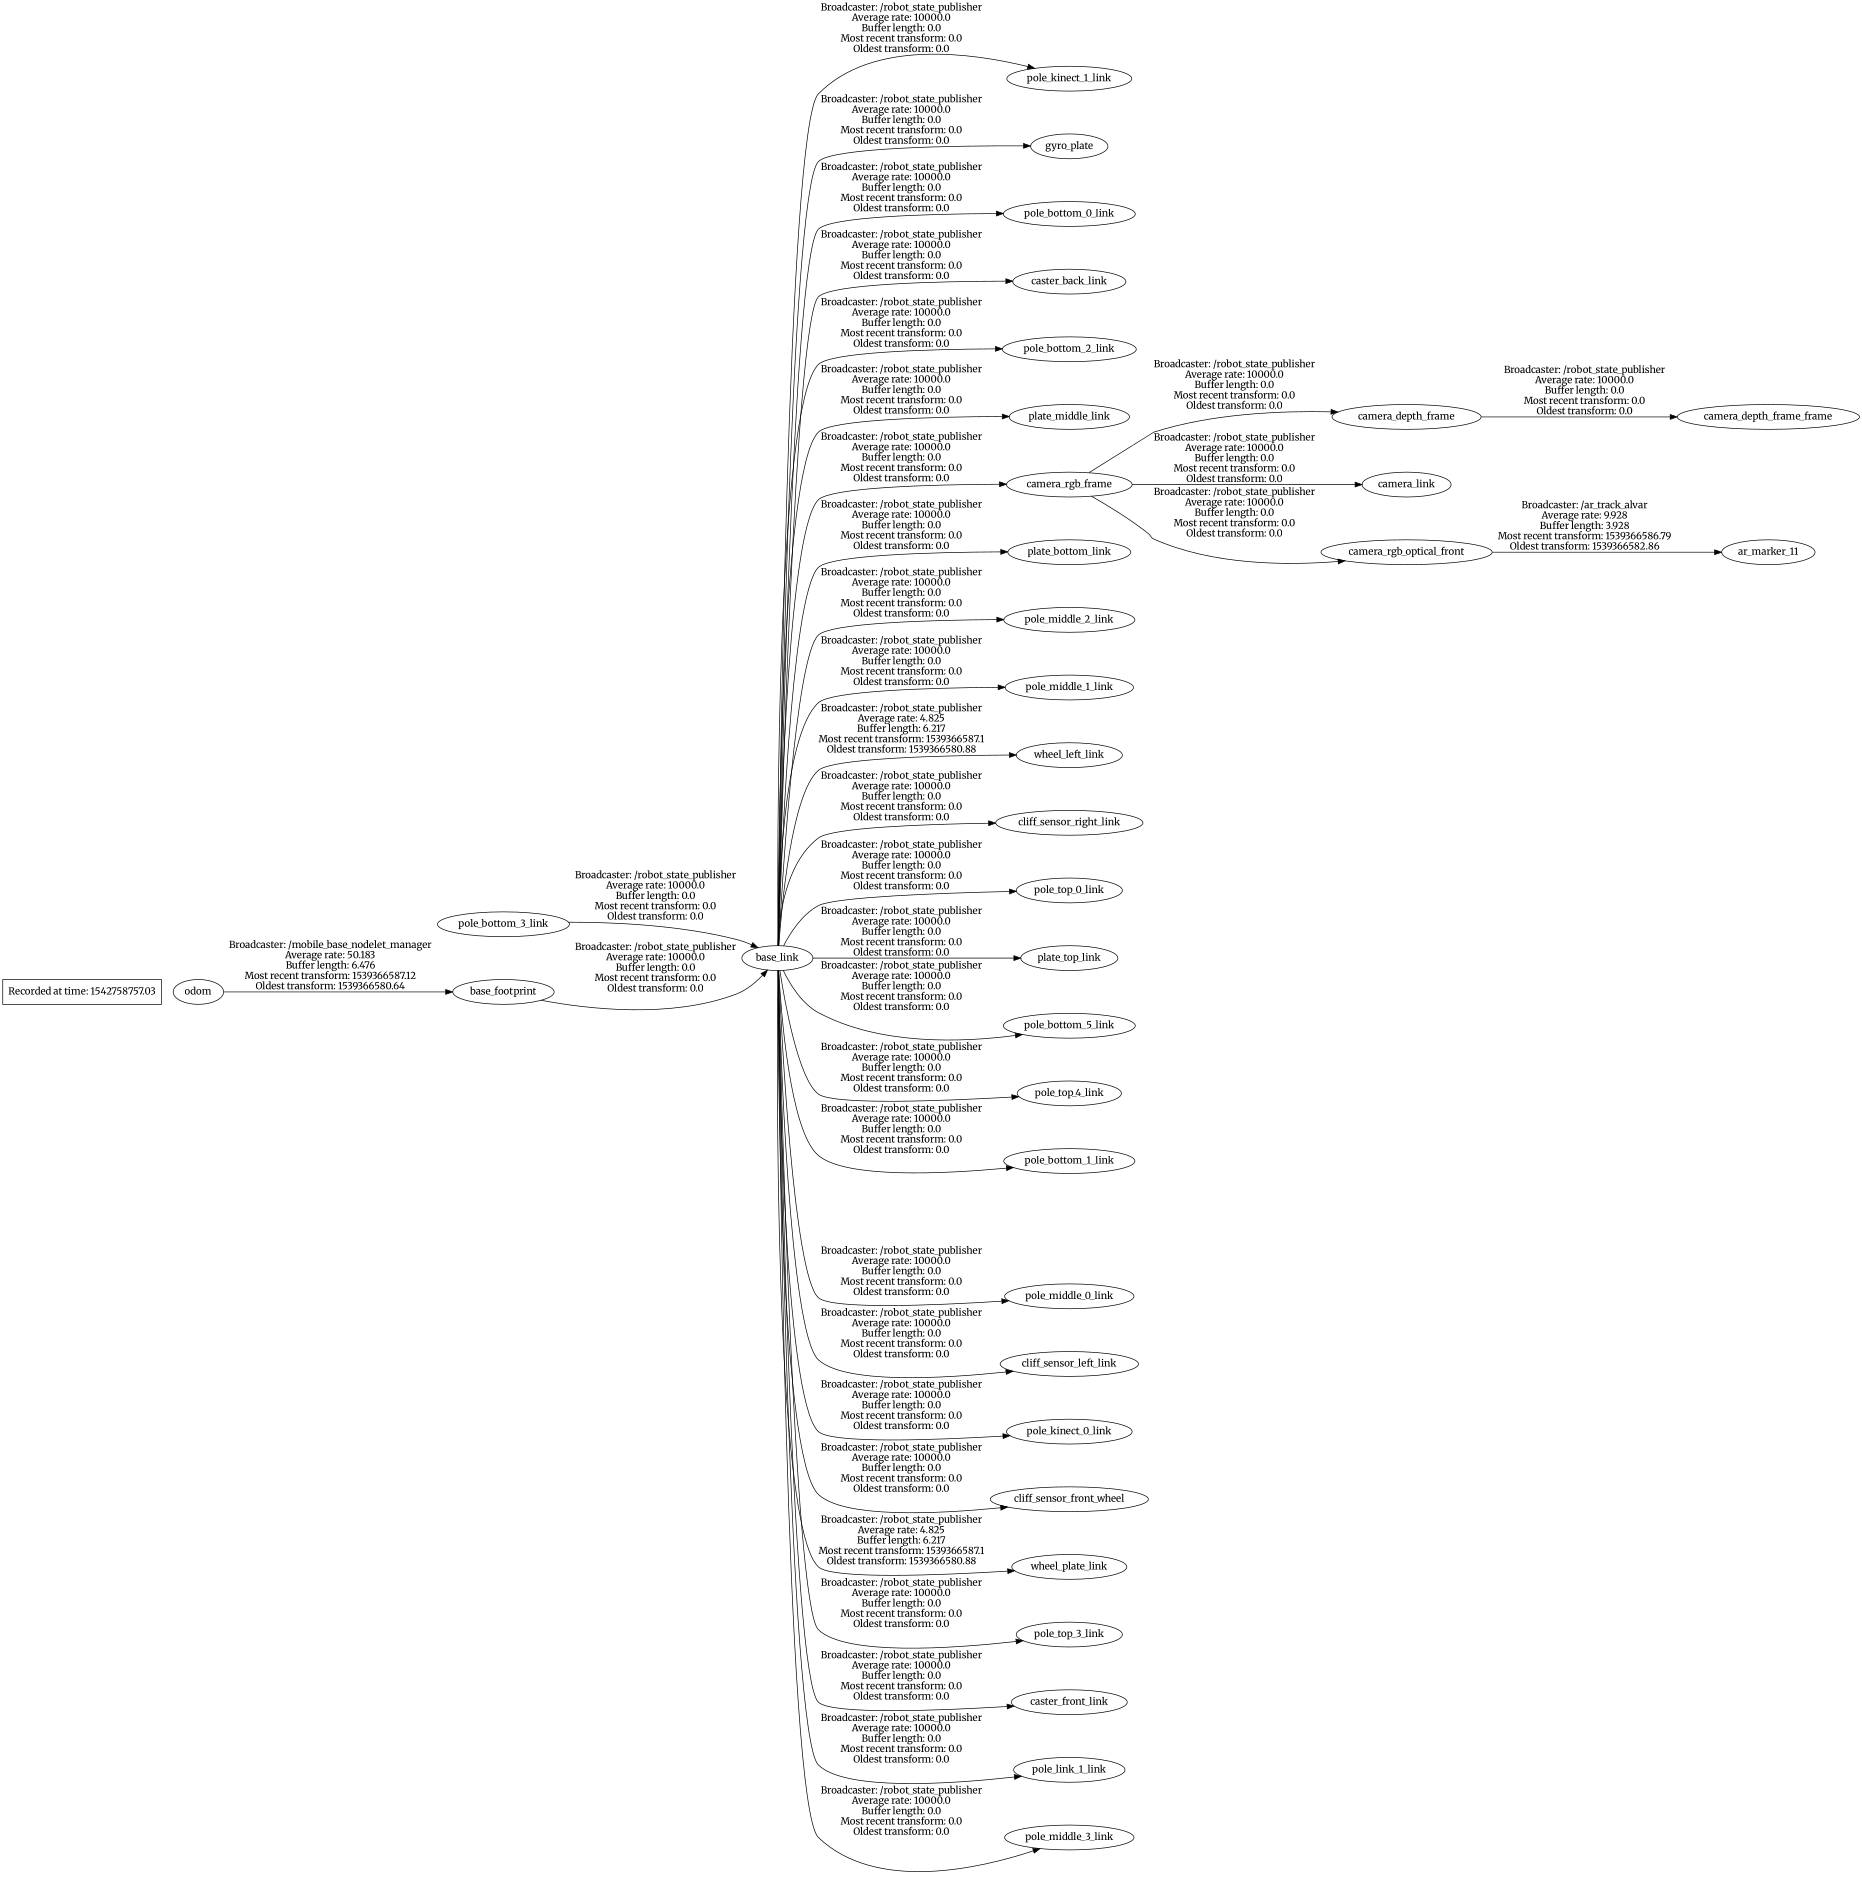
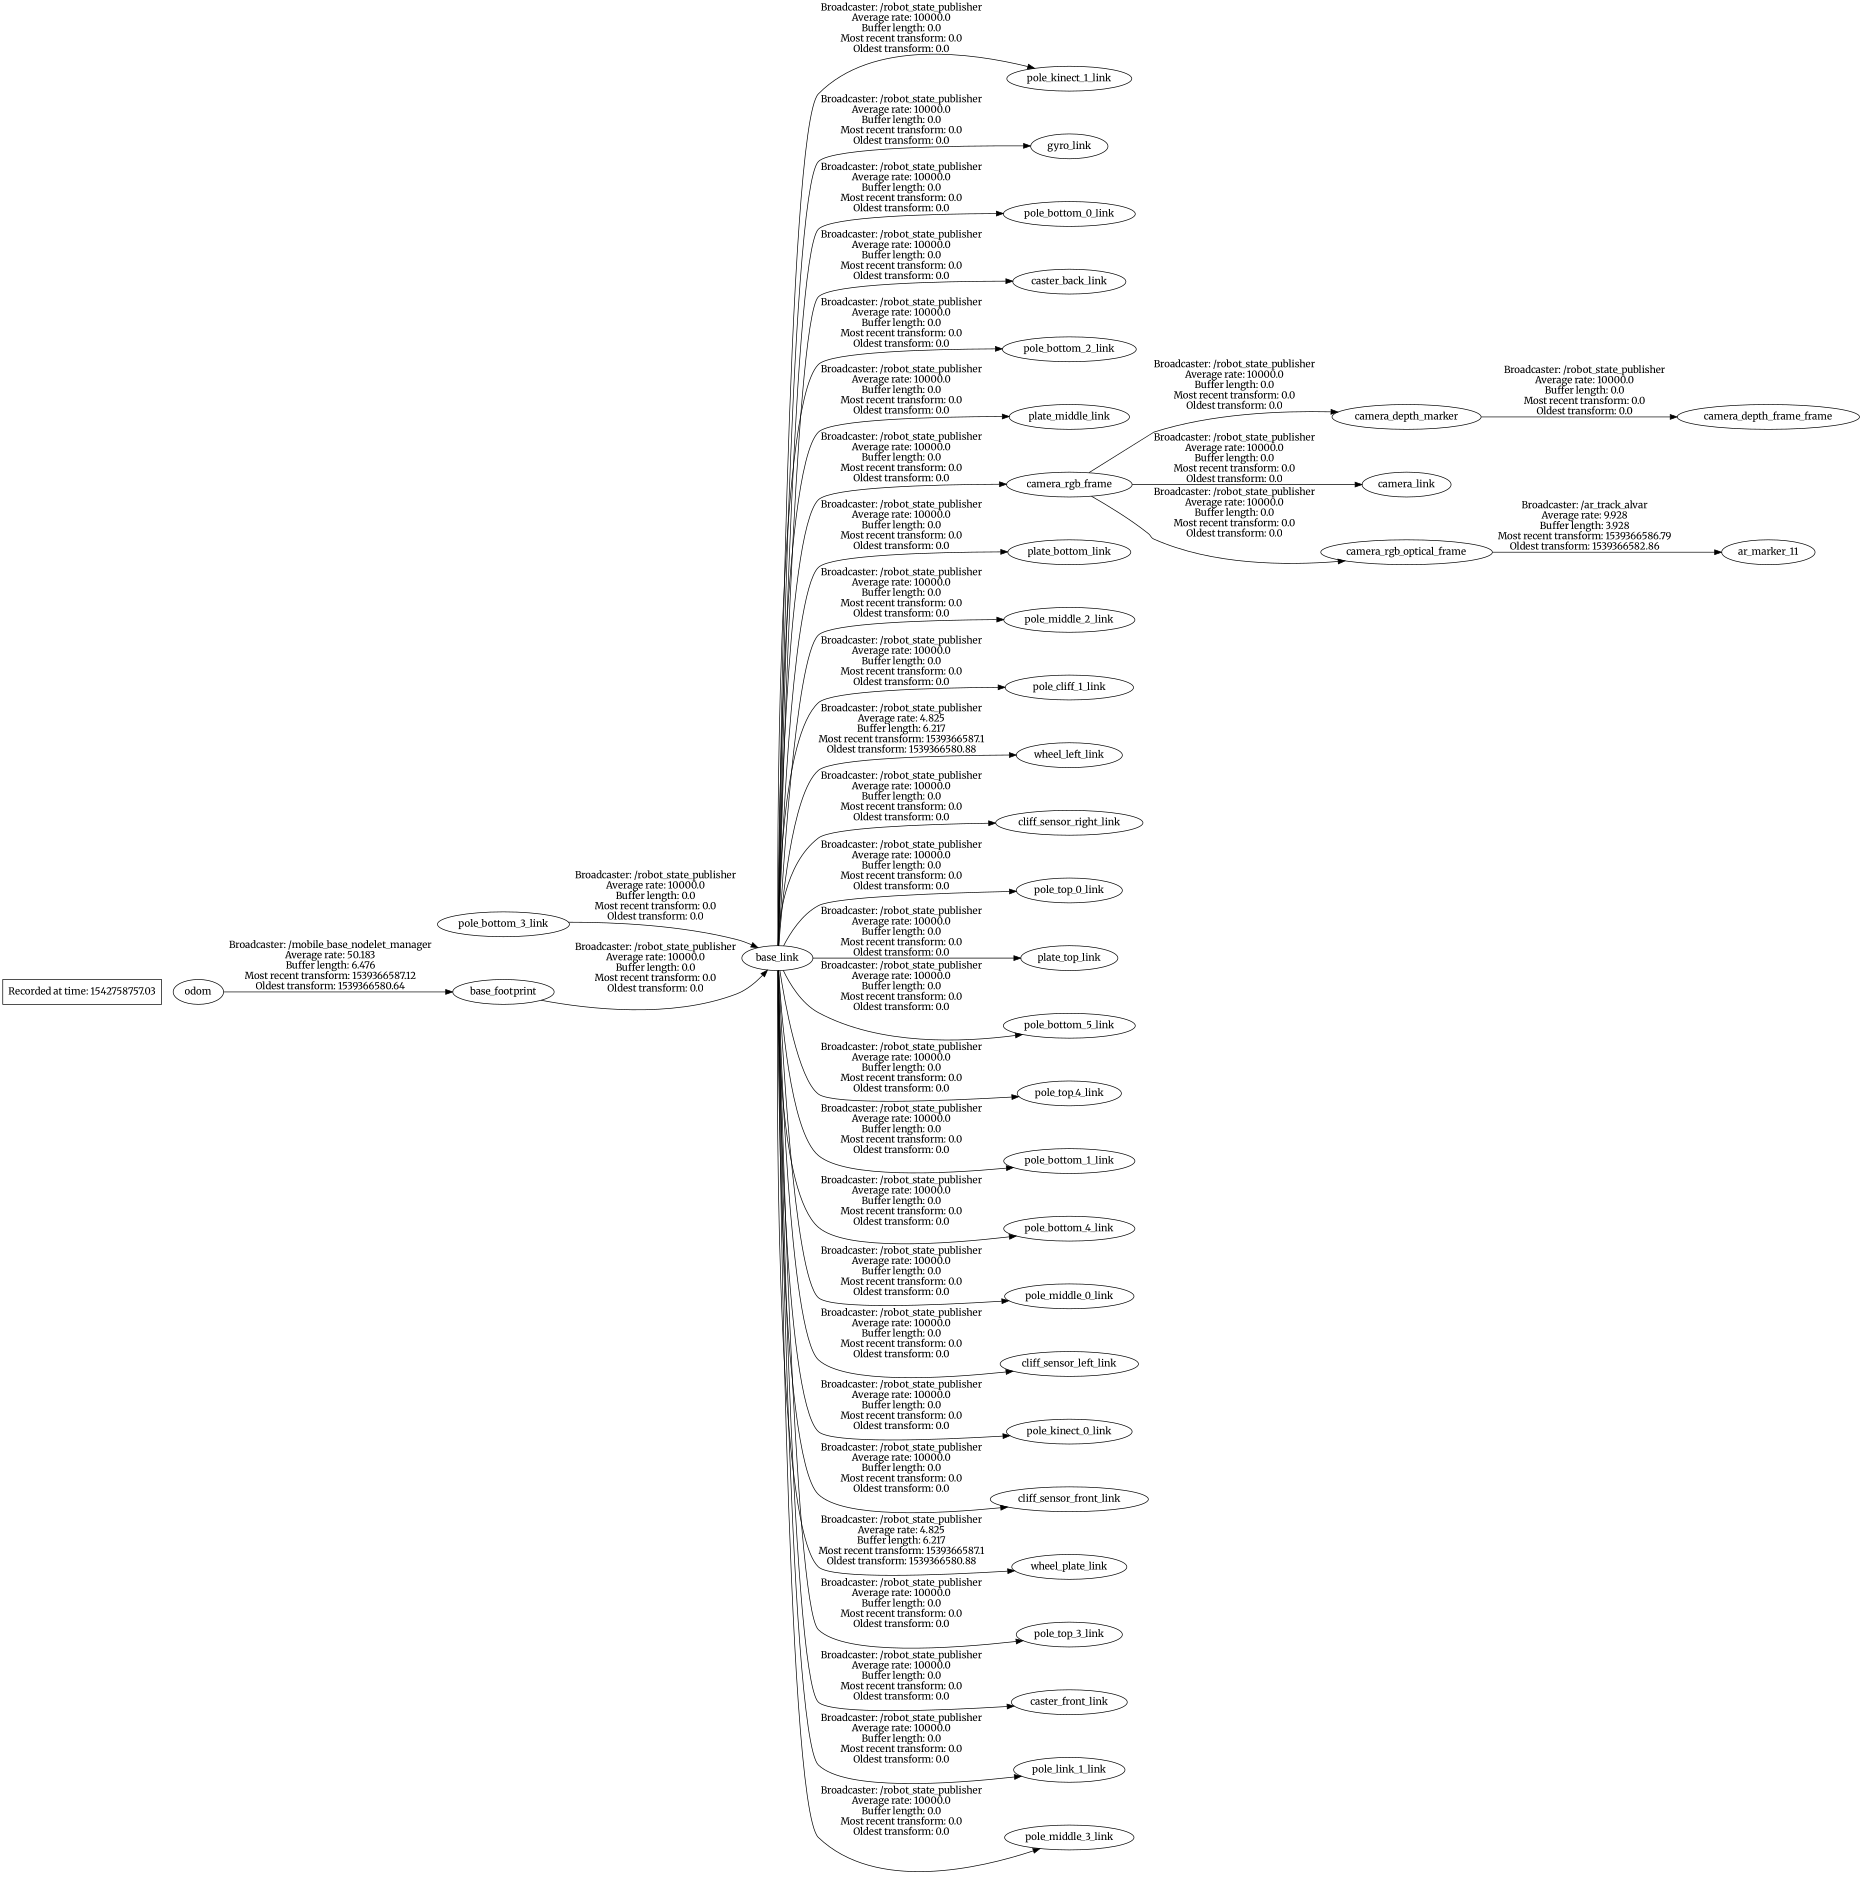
(1069, 146) -> (1069, 146)
(1407, 417) -> (1407, 417)
(1407, 552) -> (1407, 552)
(1069, 688) -> (1069, 688)
none -> (1069, 1229)
(1069, 1499) -> (1069, 1499)
